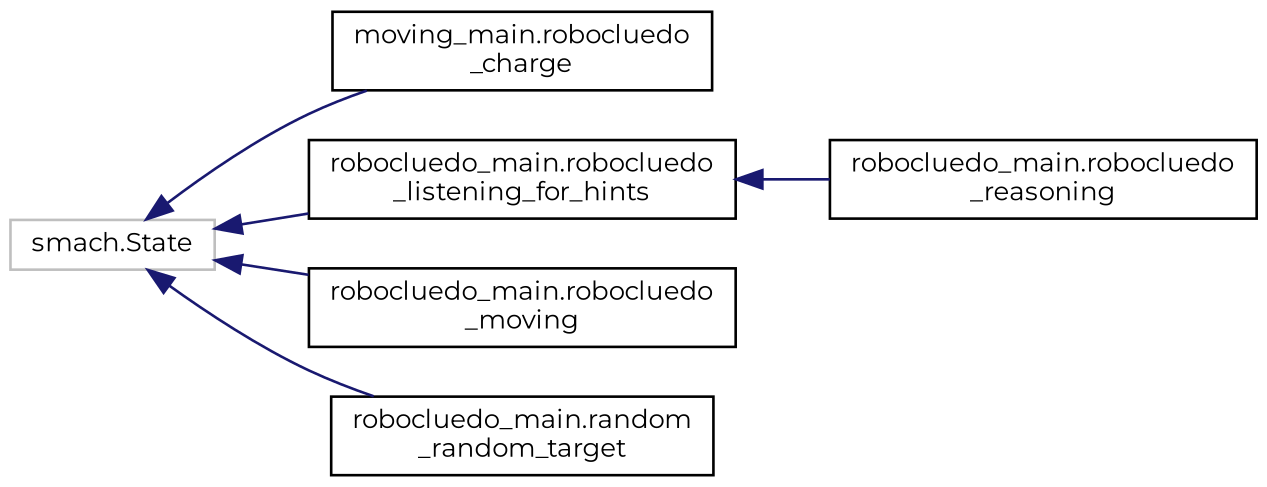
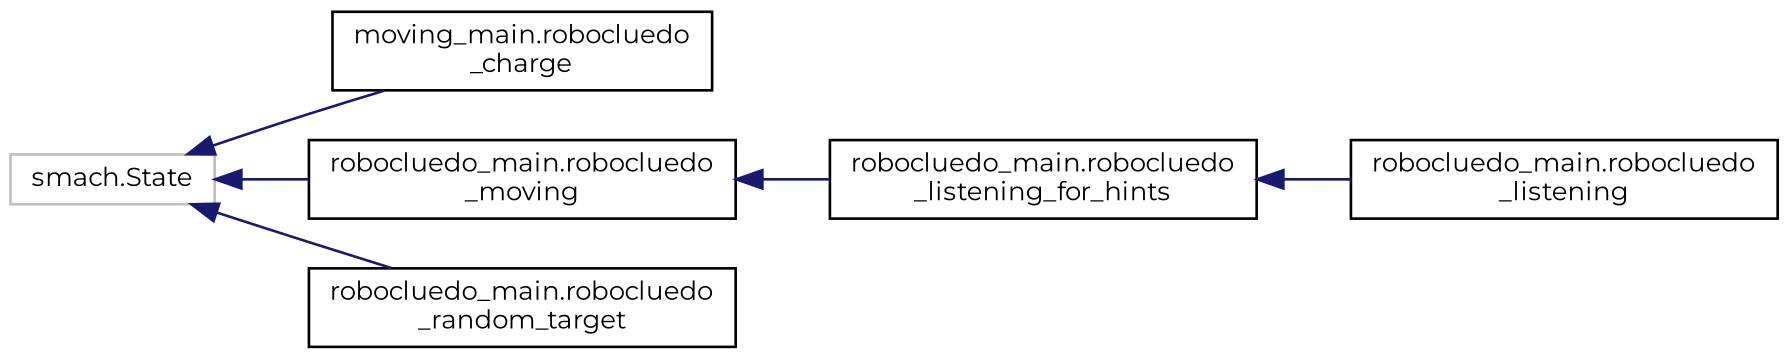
(1043, 179) -> (1564, 179)
(275, 219) -> (796, 179)
(522, 436) -> (522, 308)
